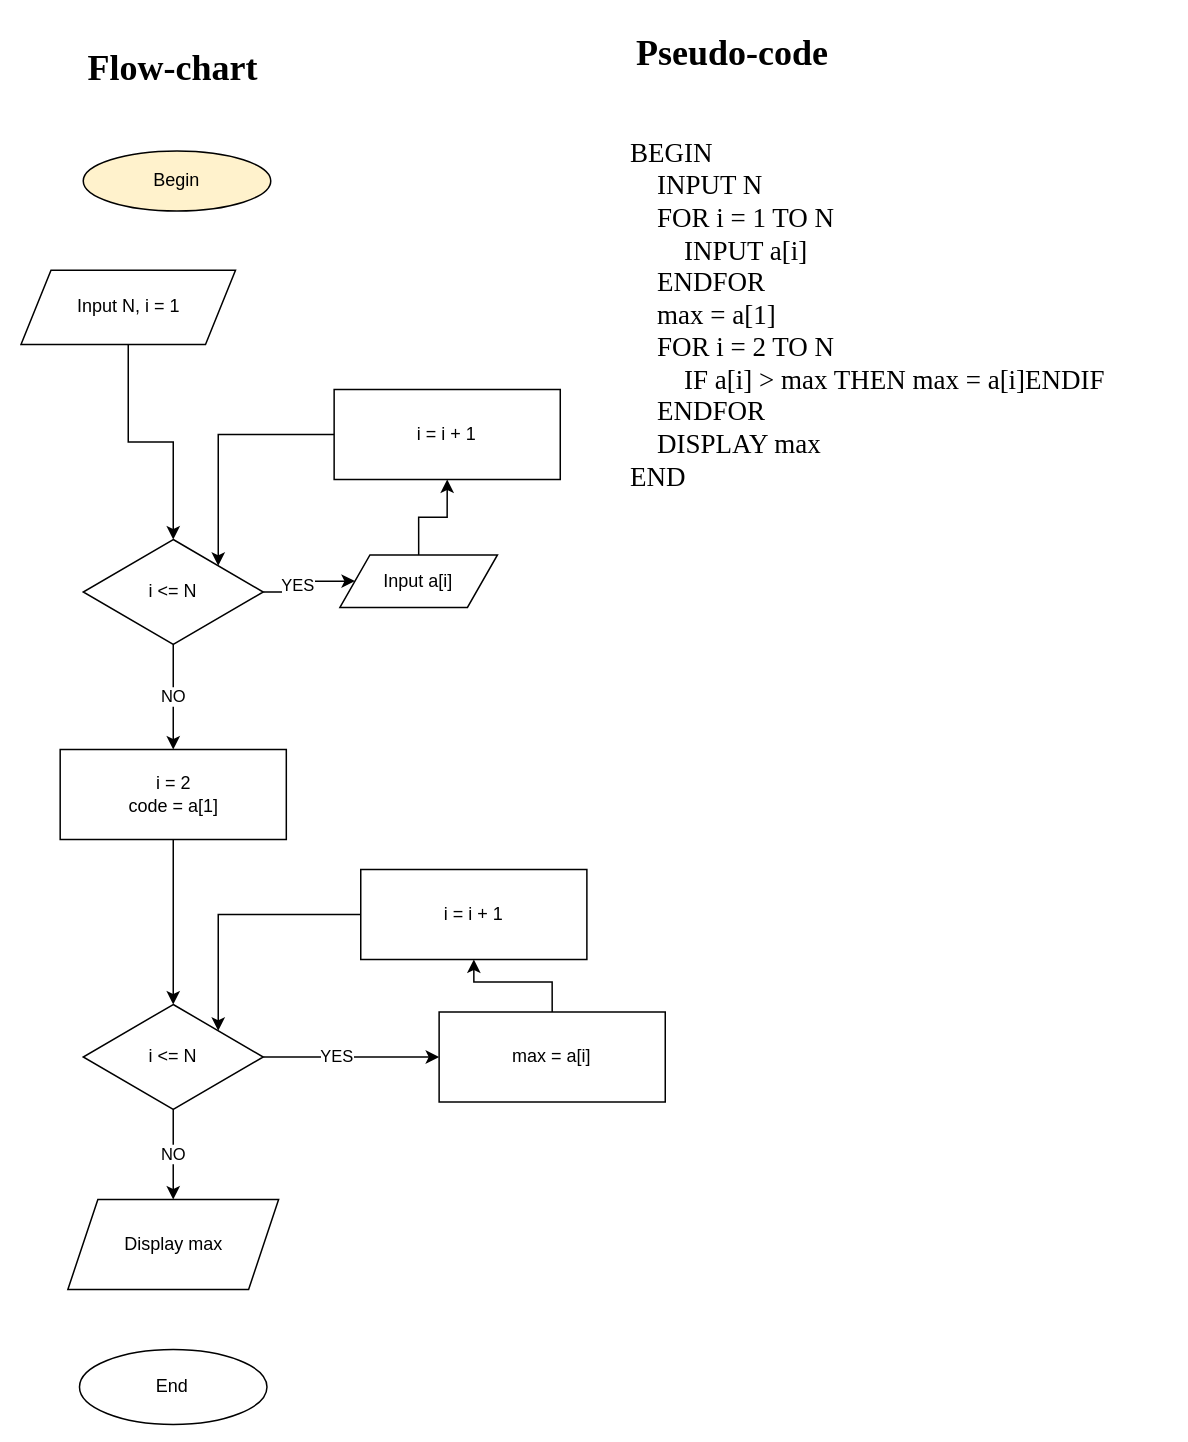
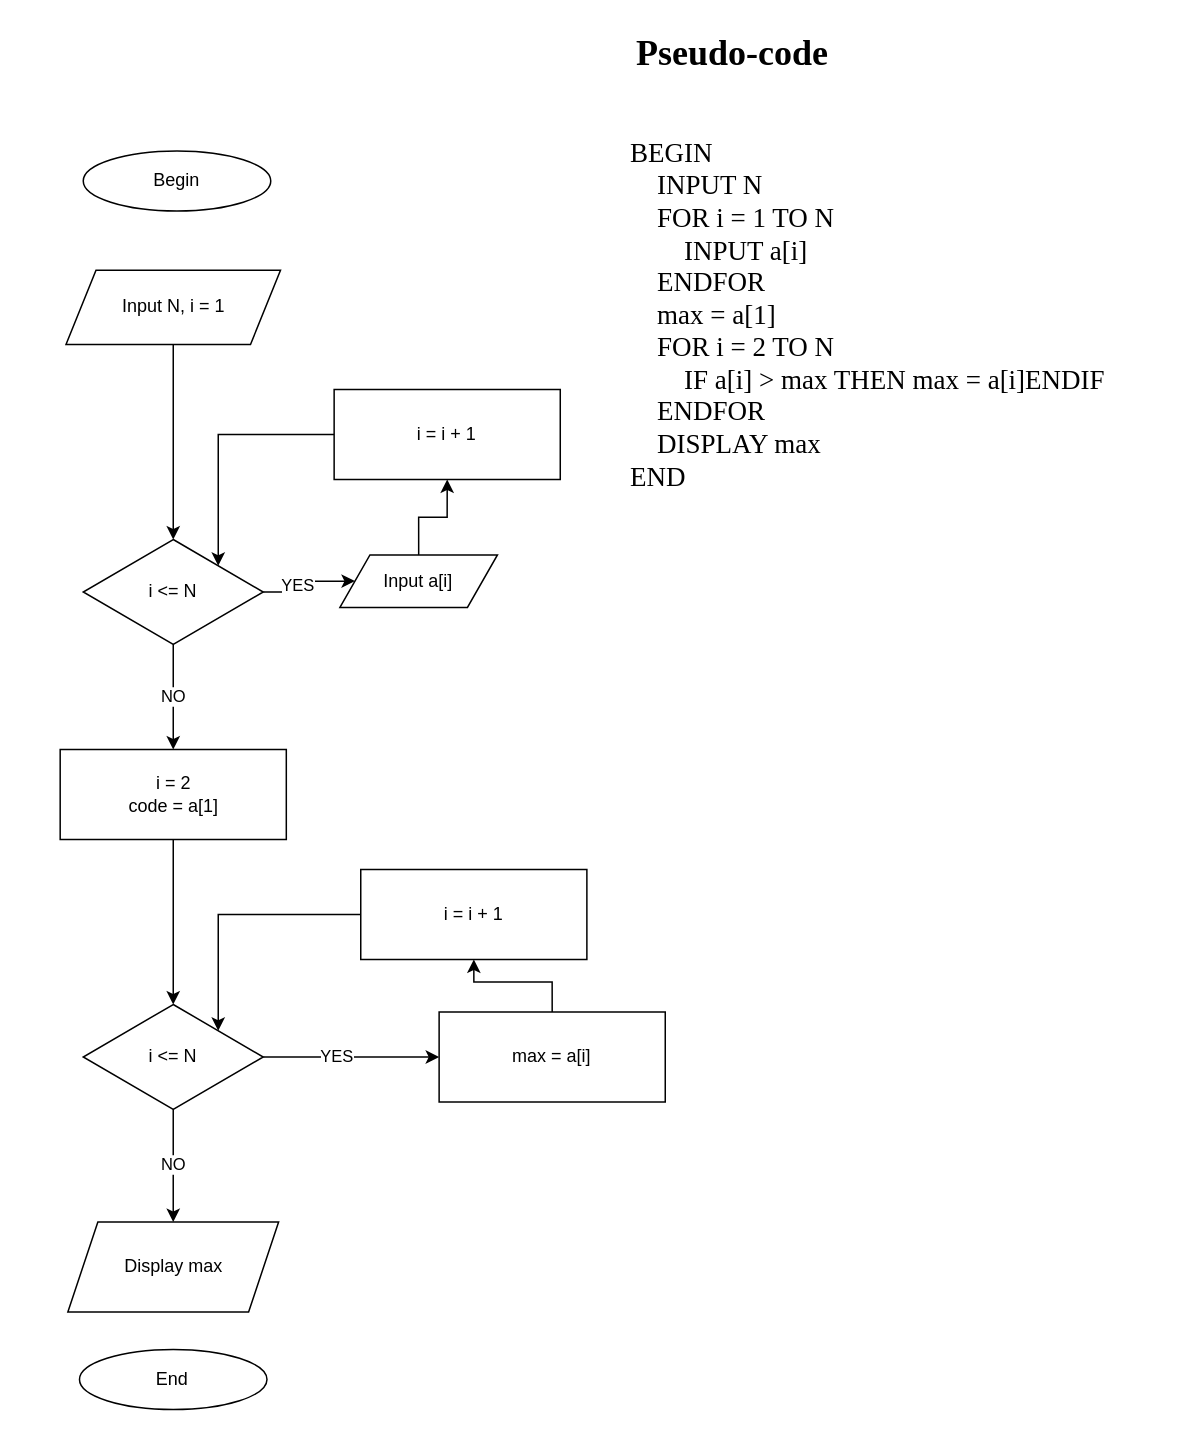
(173, 68) -> none
(177, 181) -> (177, 181)
(128, 307) -> (173, 307)
(173, 1244) -> (173, 1267)
(173, 1387) -> (173, 1379)
